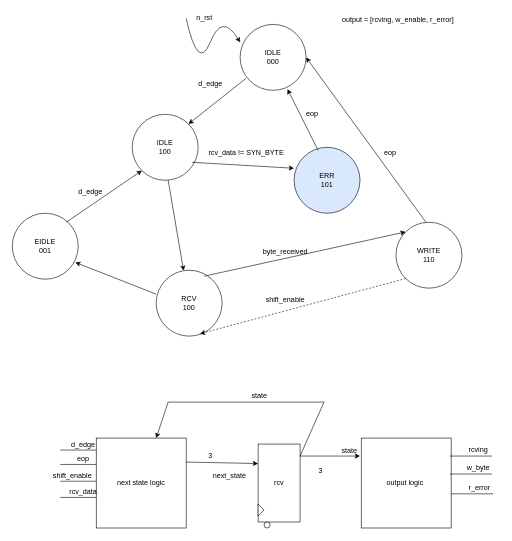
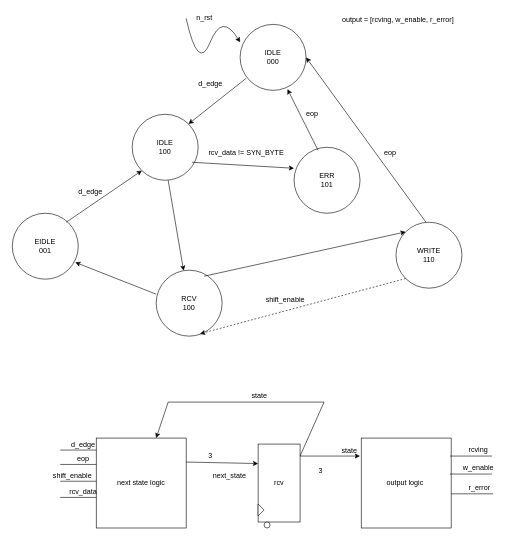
(327, 180) -> (327, 180)
(285, 252) -> none
(479, 468) -> (479, 468)
